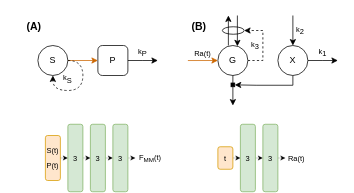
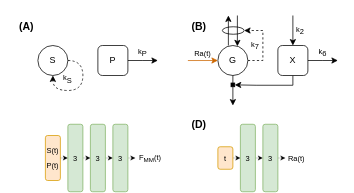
(34, 27) -> (27, 27)
(255, 45) -> (255, 45)
(323, 53) -> (323, 53)
(84, 60) -> none
(293, 60) -> (293, 60)
none -> (199, 124)
